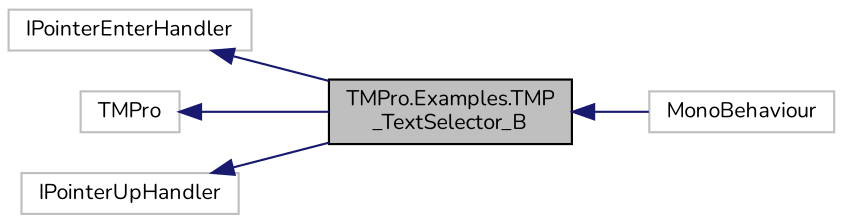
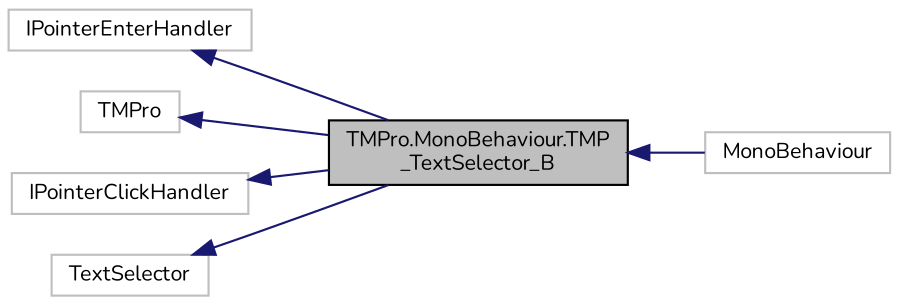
(450, 112) -> (478, 153)
(130, 194) -> (130, 275)
none -> (130, 194)
